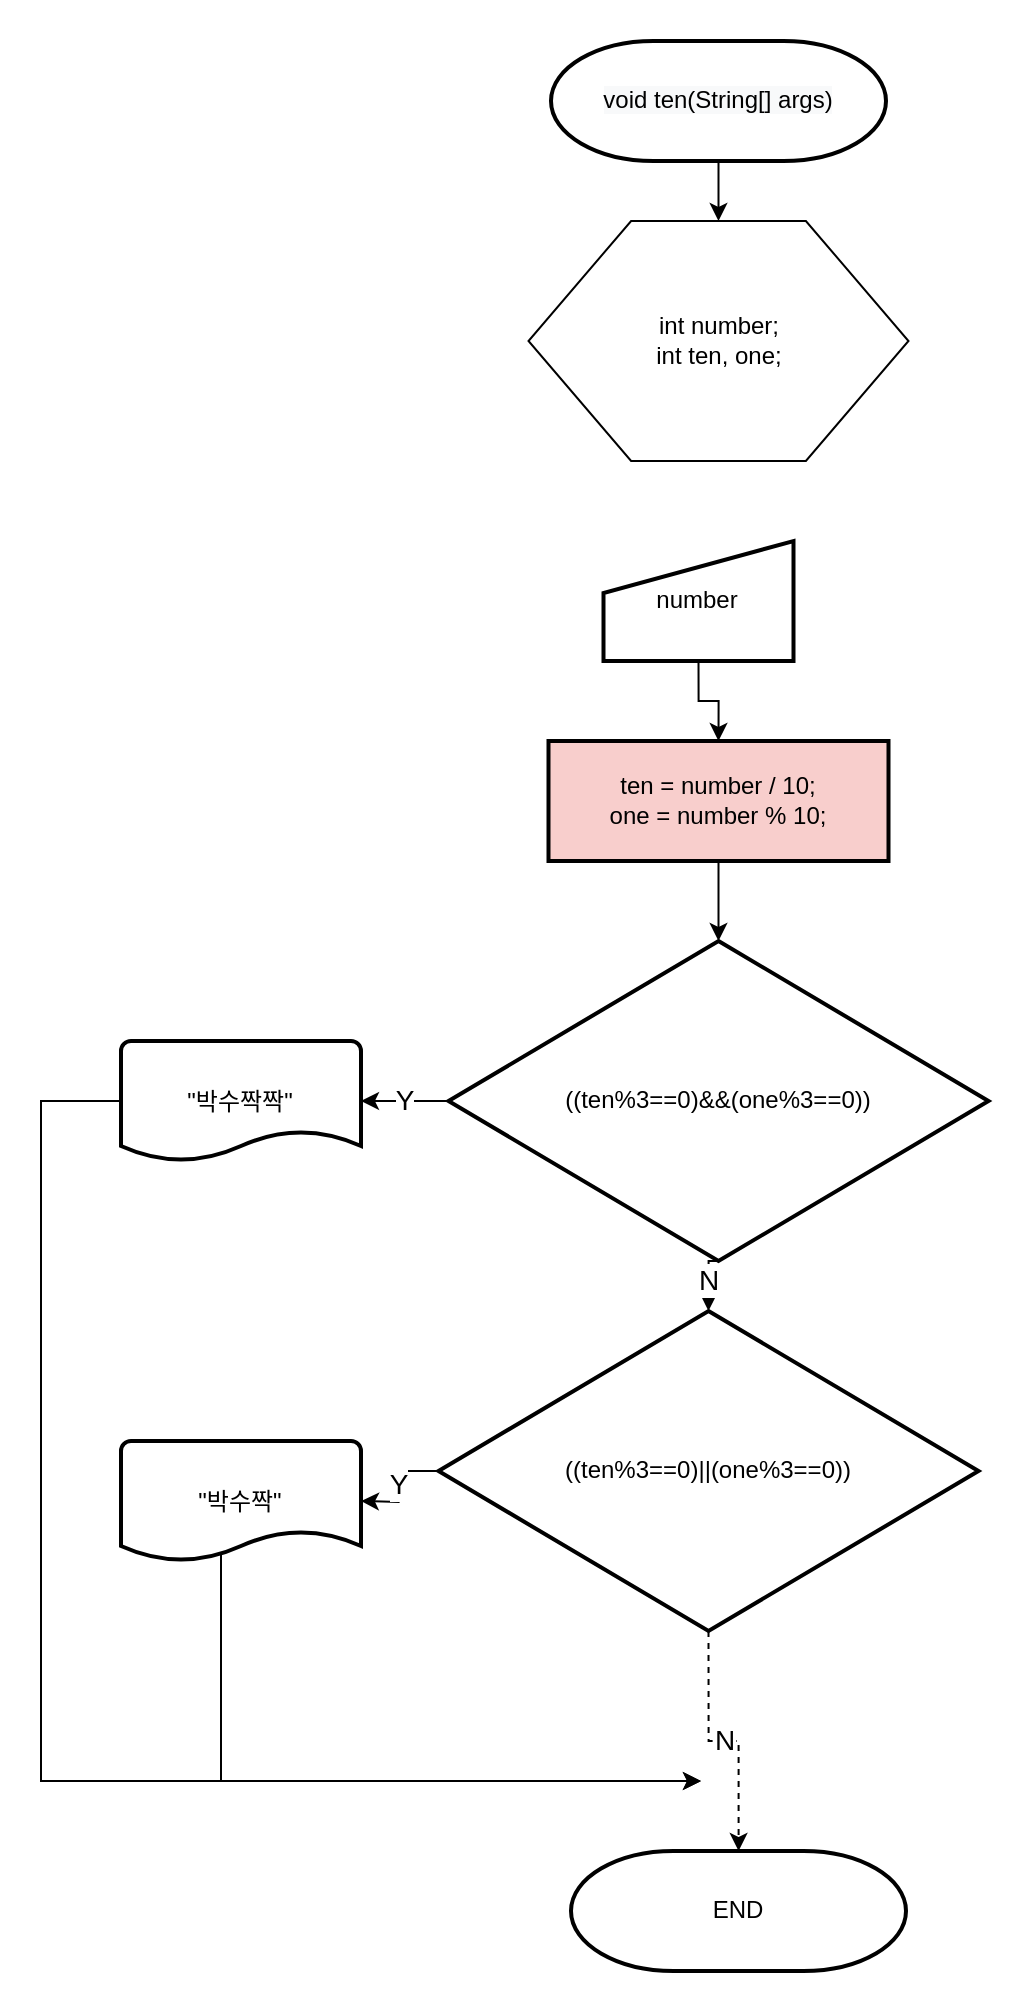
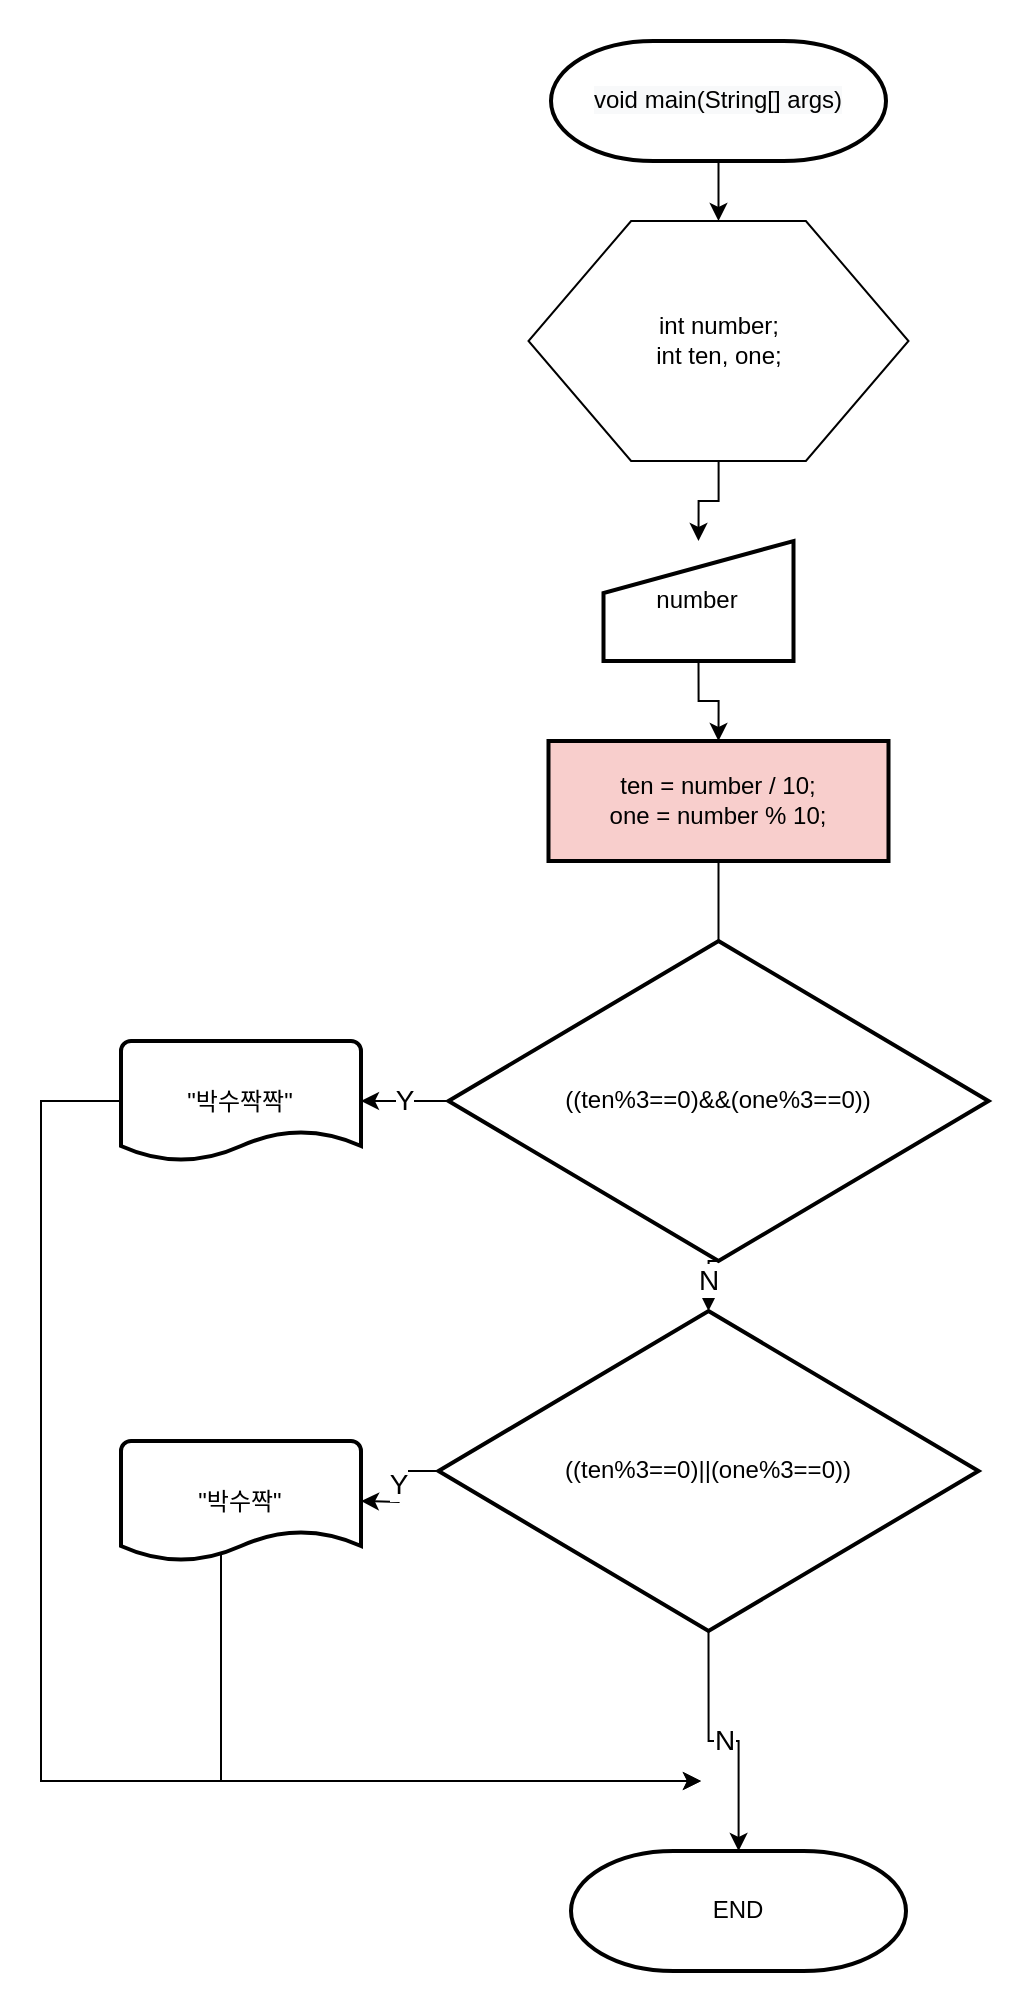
(719, 101) -> (719, 101)
none -> (716, 501)
(719, 926) -> (719, 931)
(709, 1691) -> (709, 1691)
